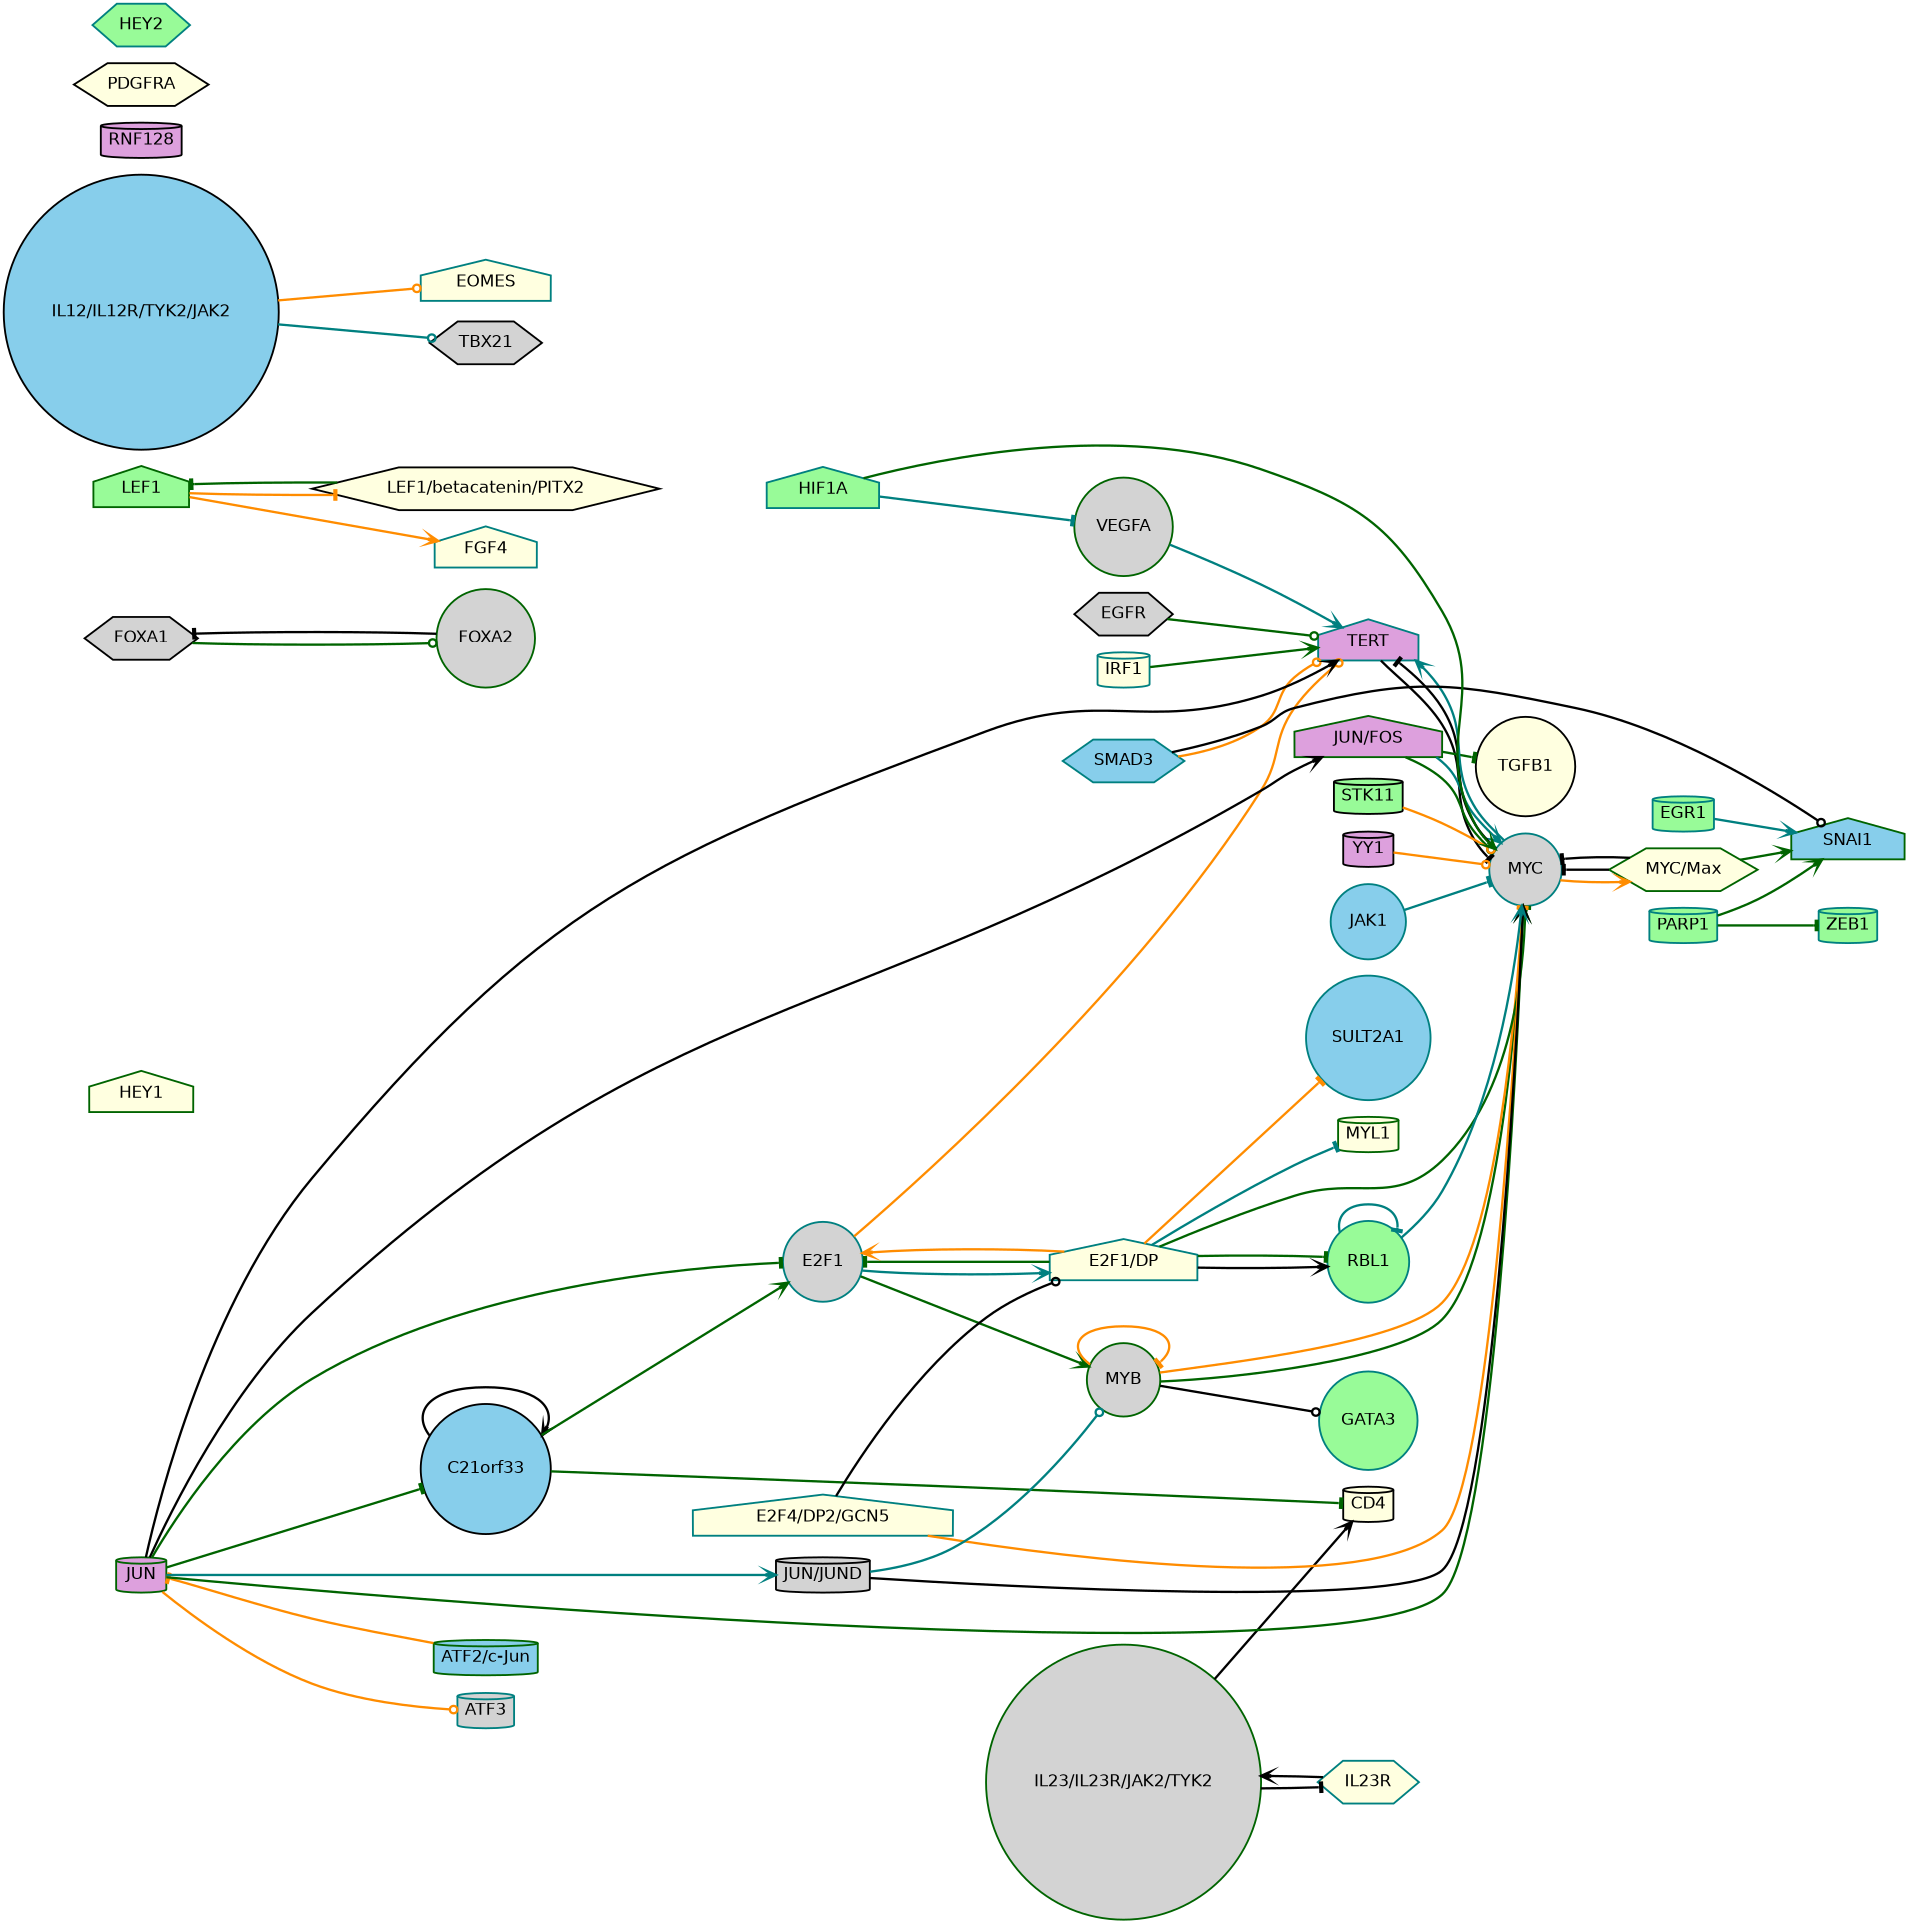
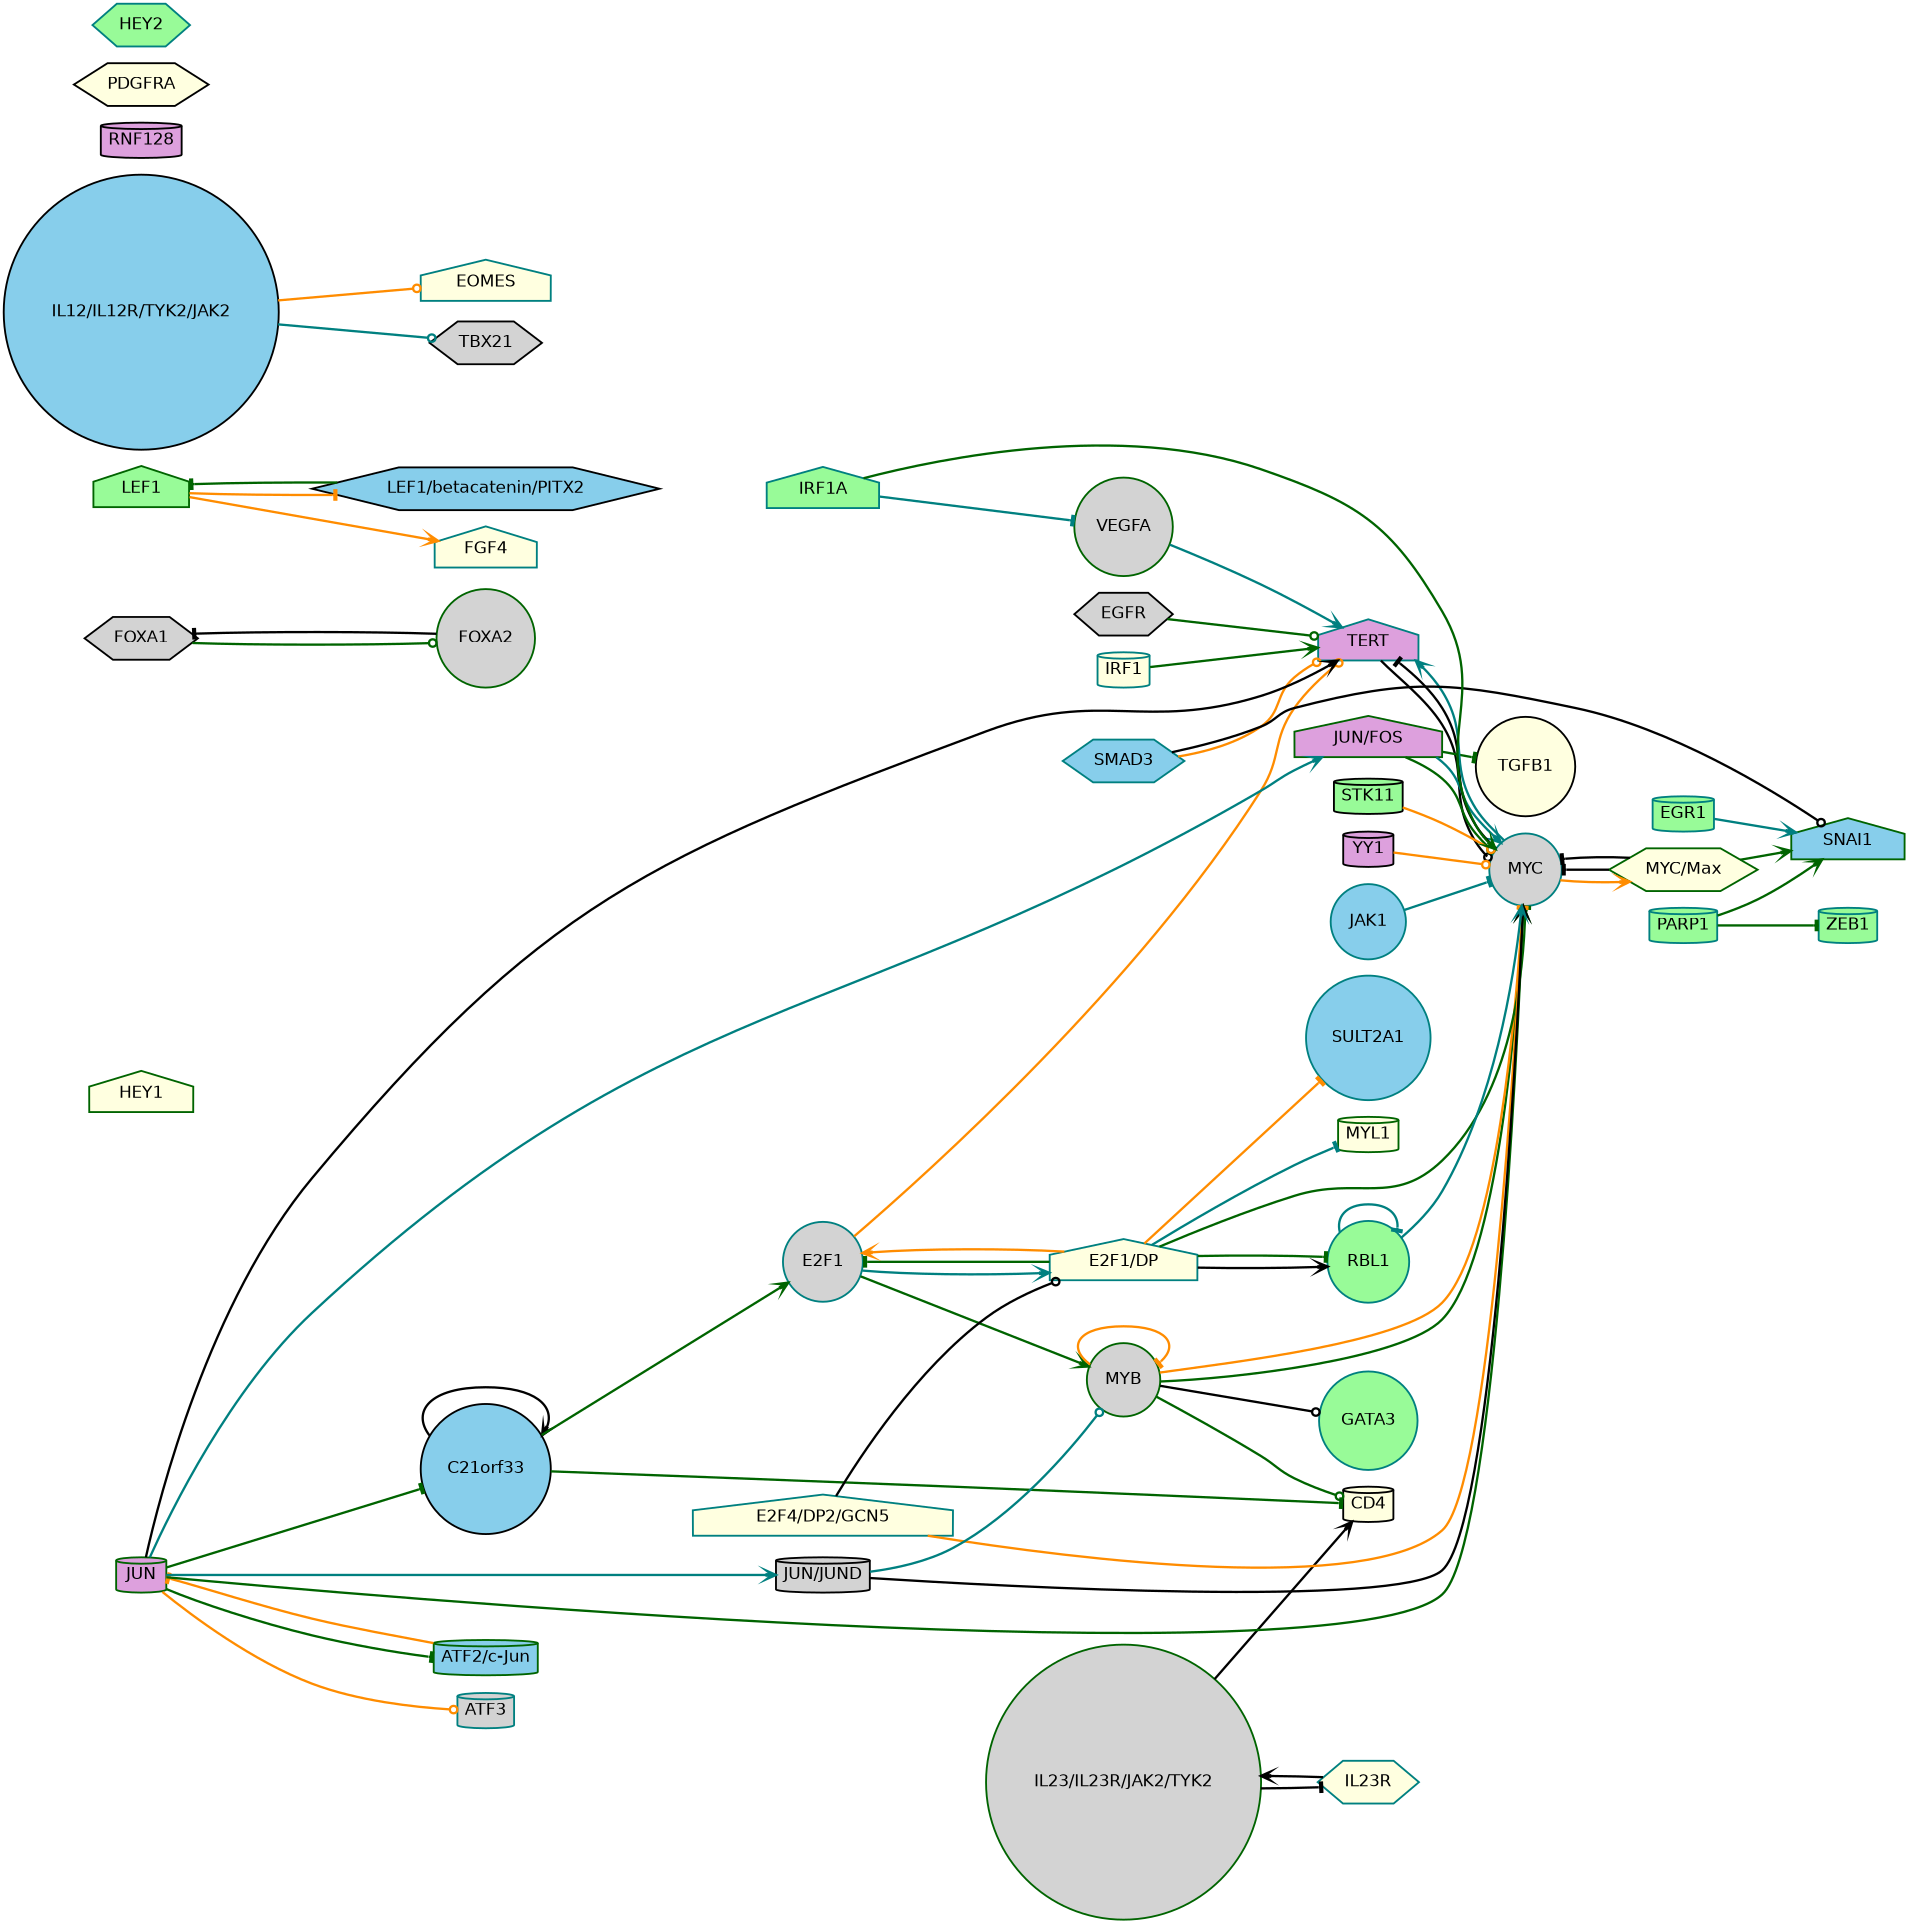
(486, 489) -> (486, 489)
(823, 490) -> (823, 490)
(1449, 738) -> (1449, 738)
(659, 1066) -> (659, 1066)
(422, 1328) -> (295, 1631)
none -> (1246, 1447)
